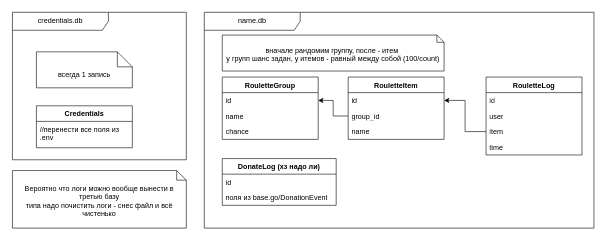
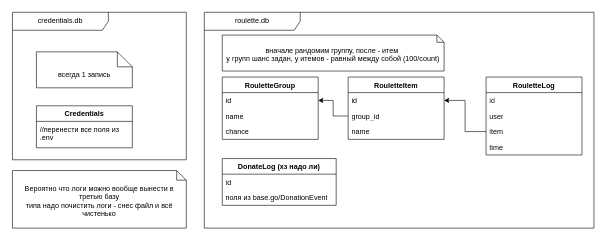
(252, 21) -> (252, 21)
